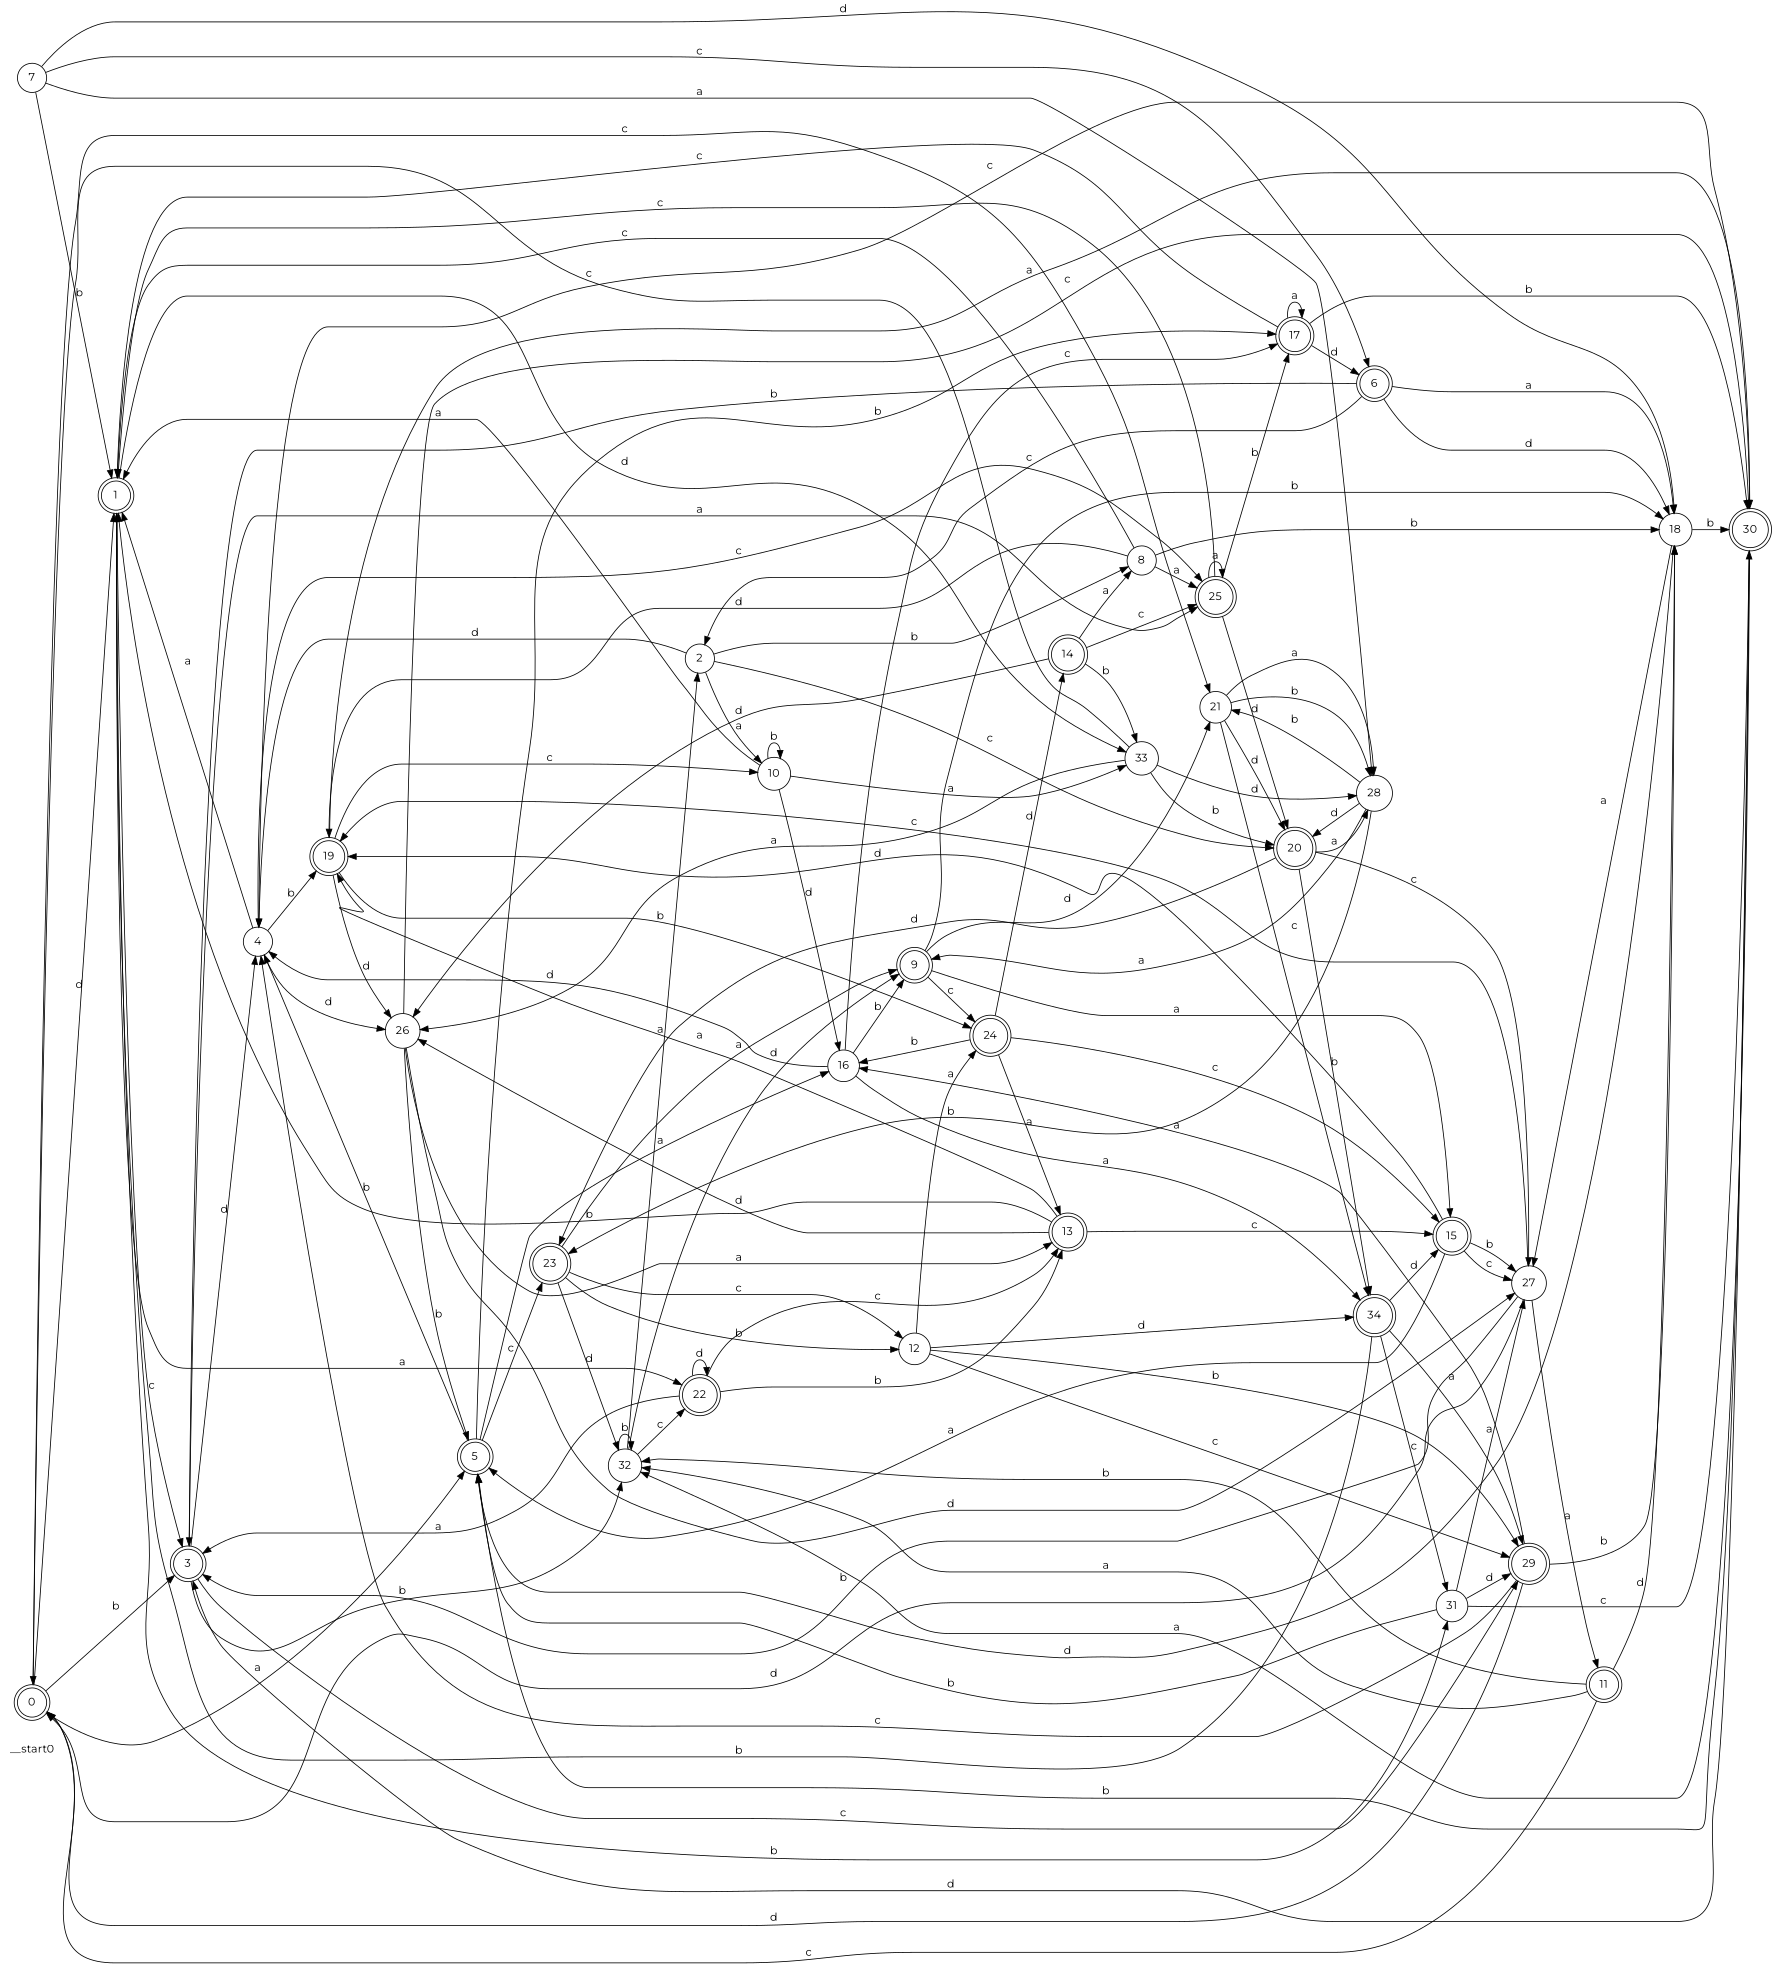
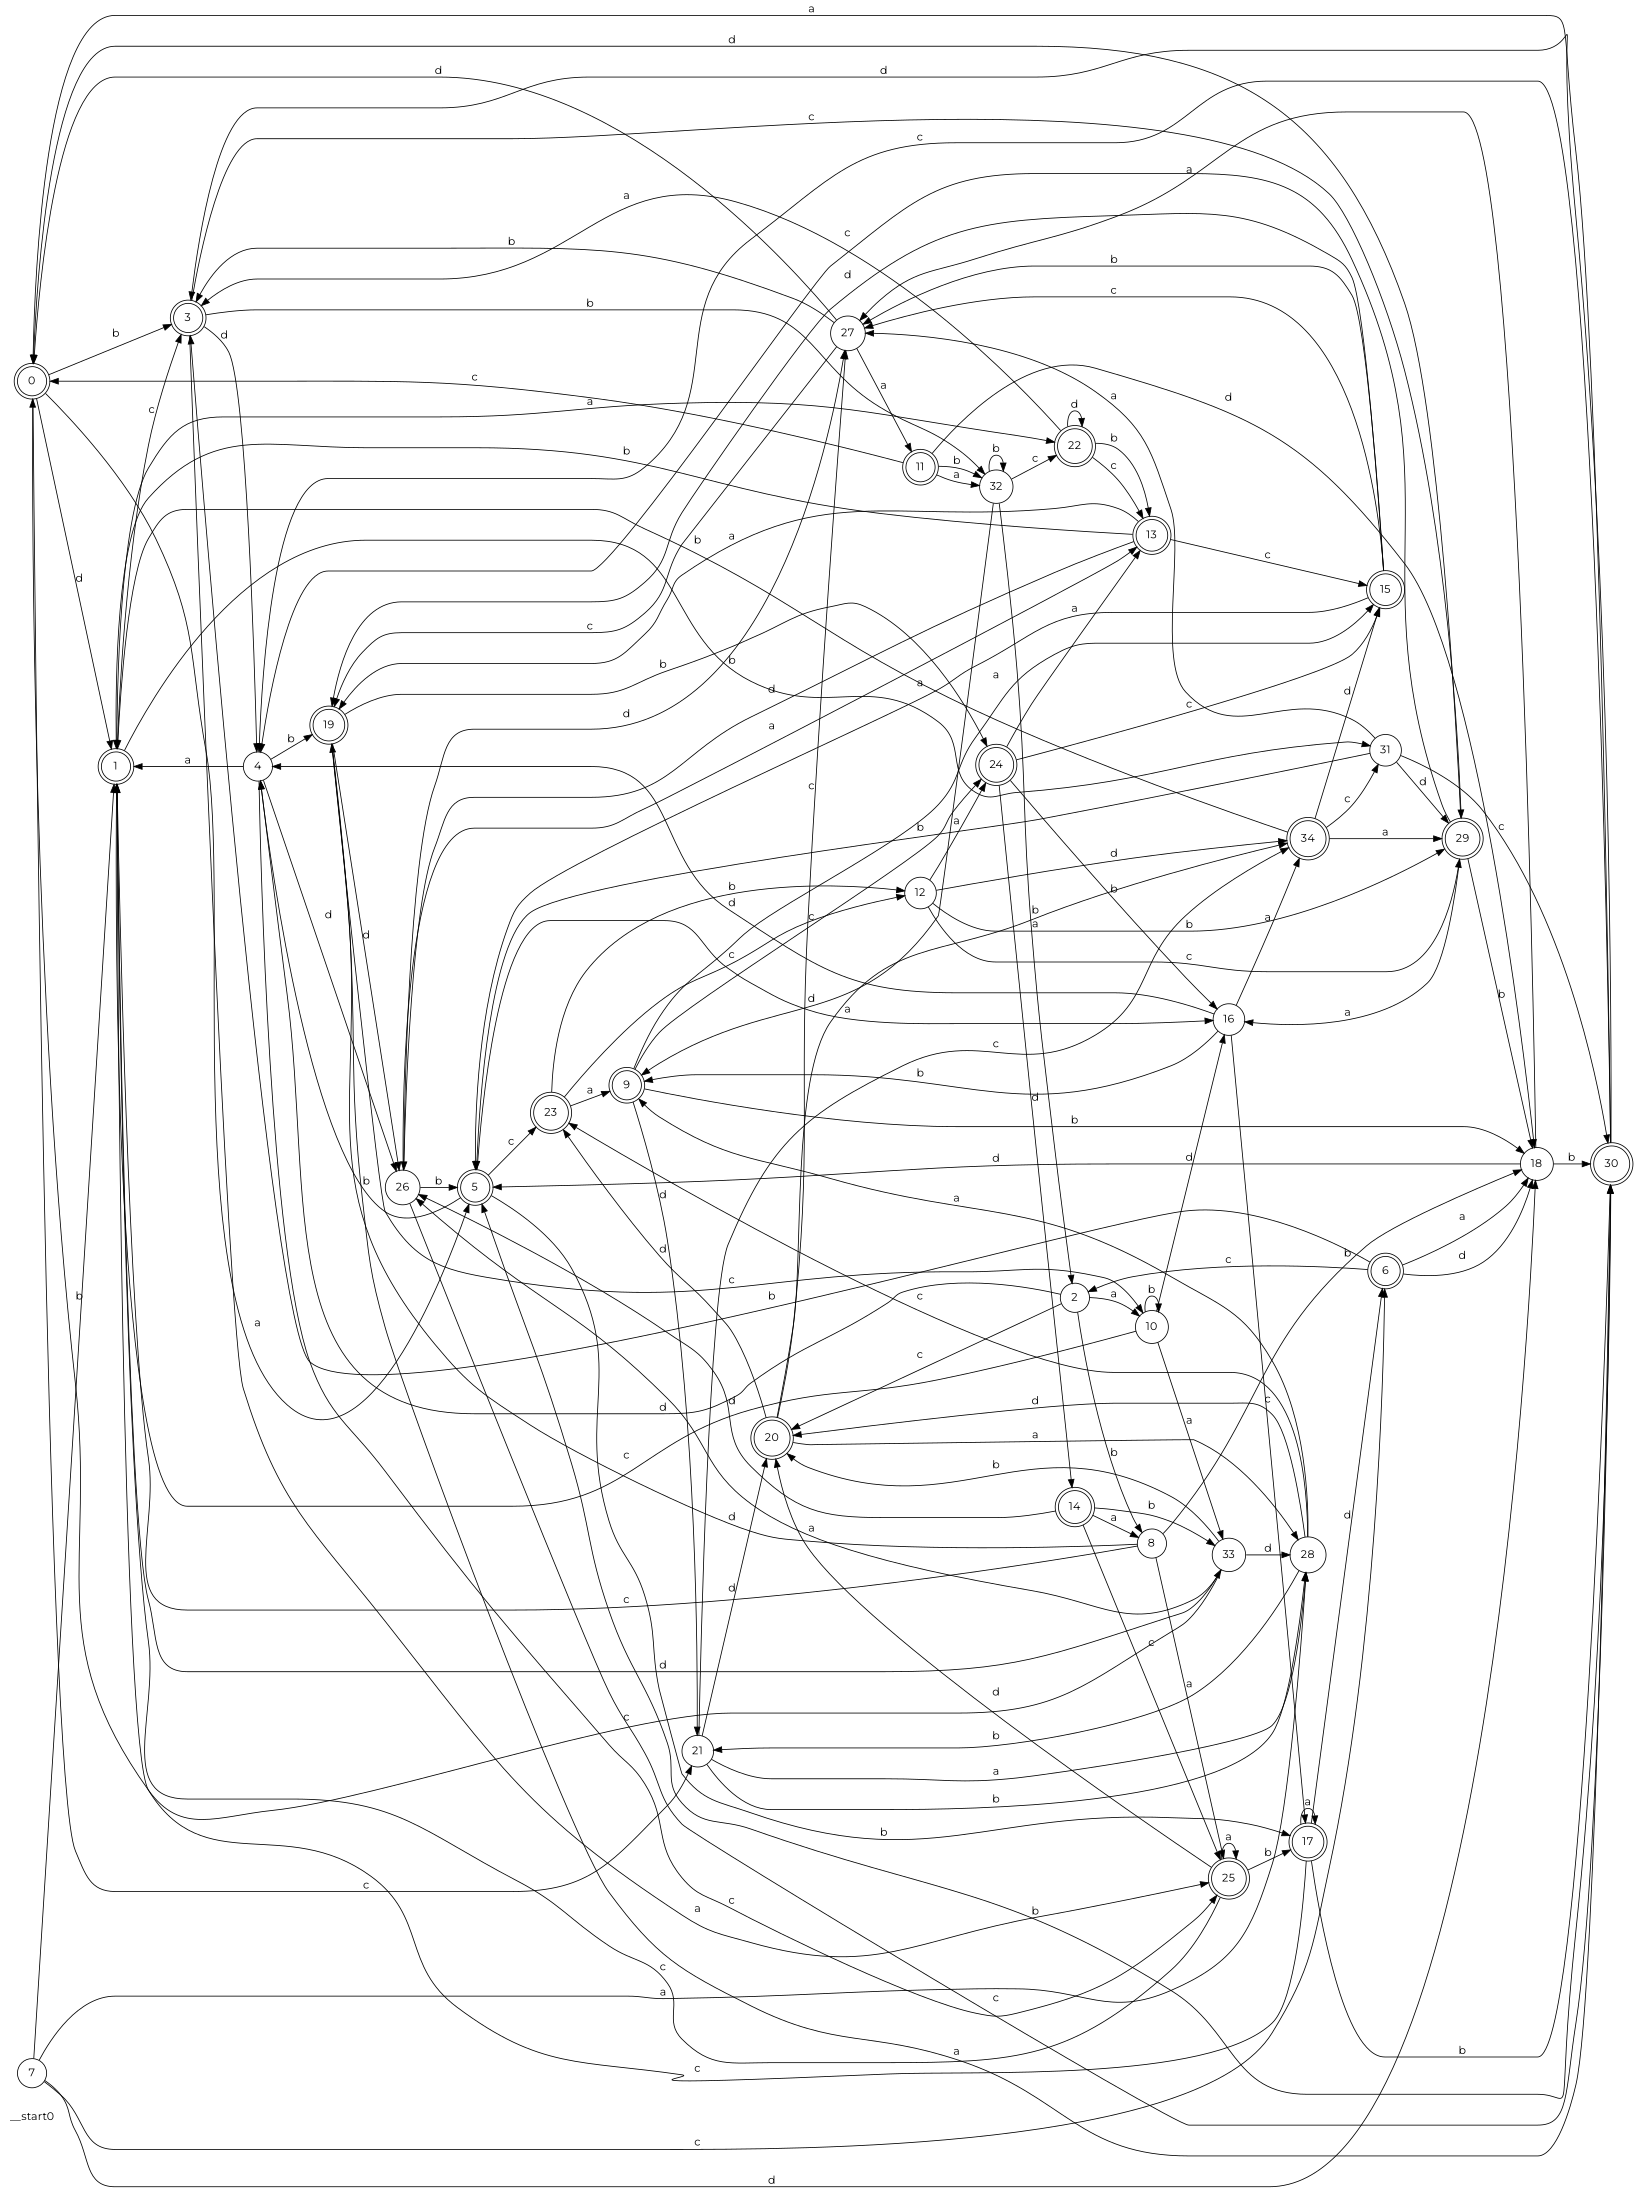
(439, 413) -> (627, 1456)
(951, 1112) -> (921, 1297)
(587, 1363) -> none
(1701, 1733) -> (1219, 15)
